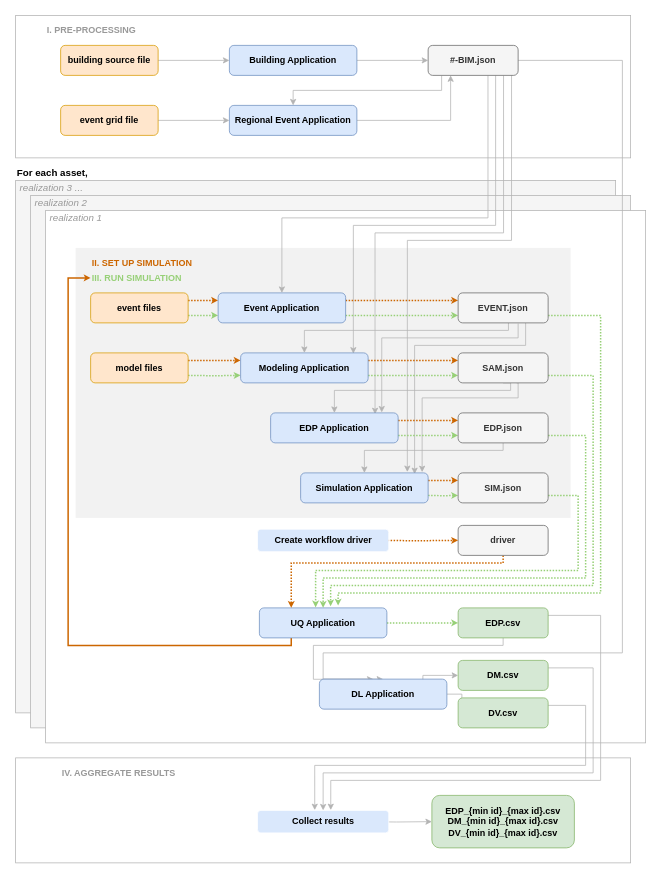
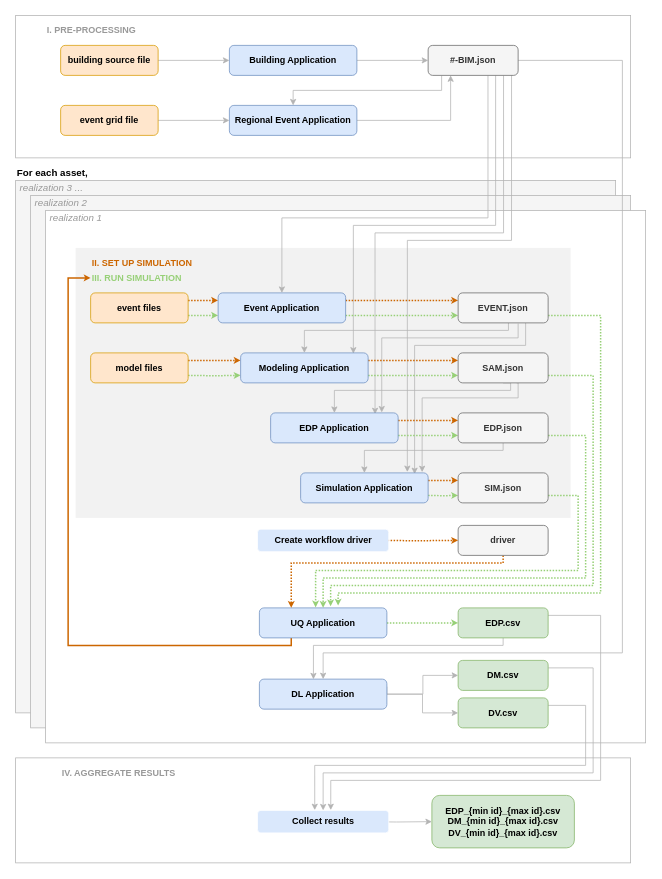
(383, 694) -> (323, 694)
